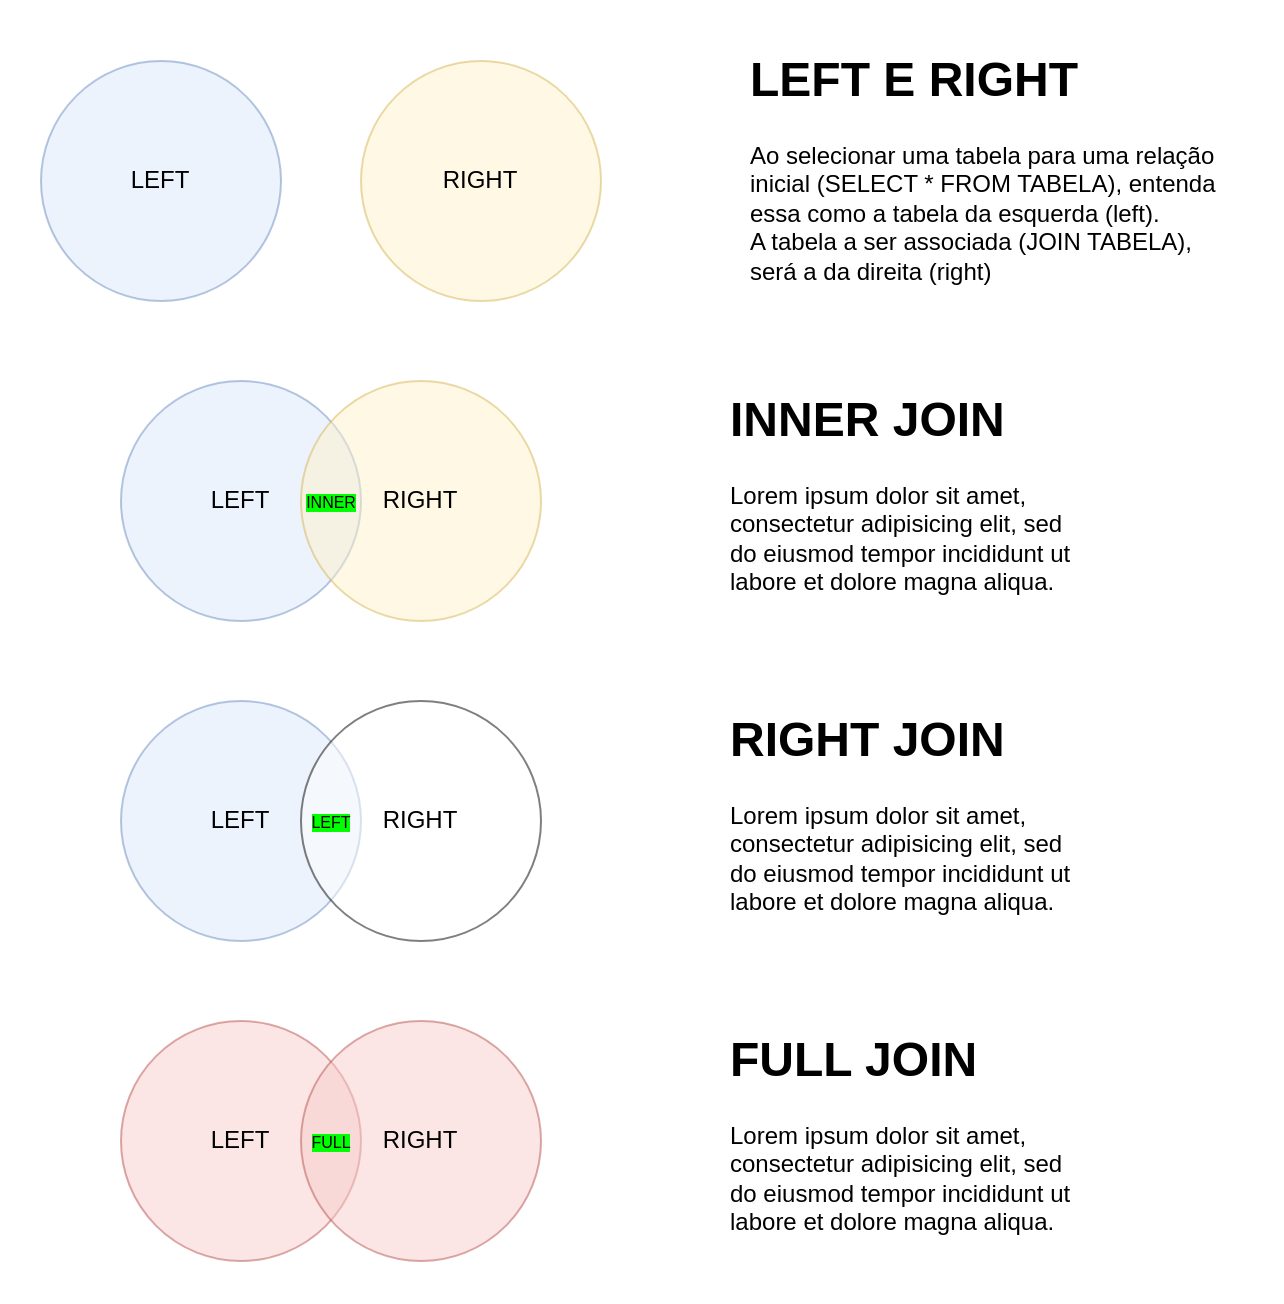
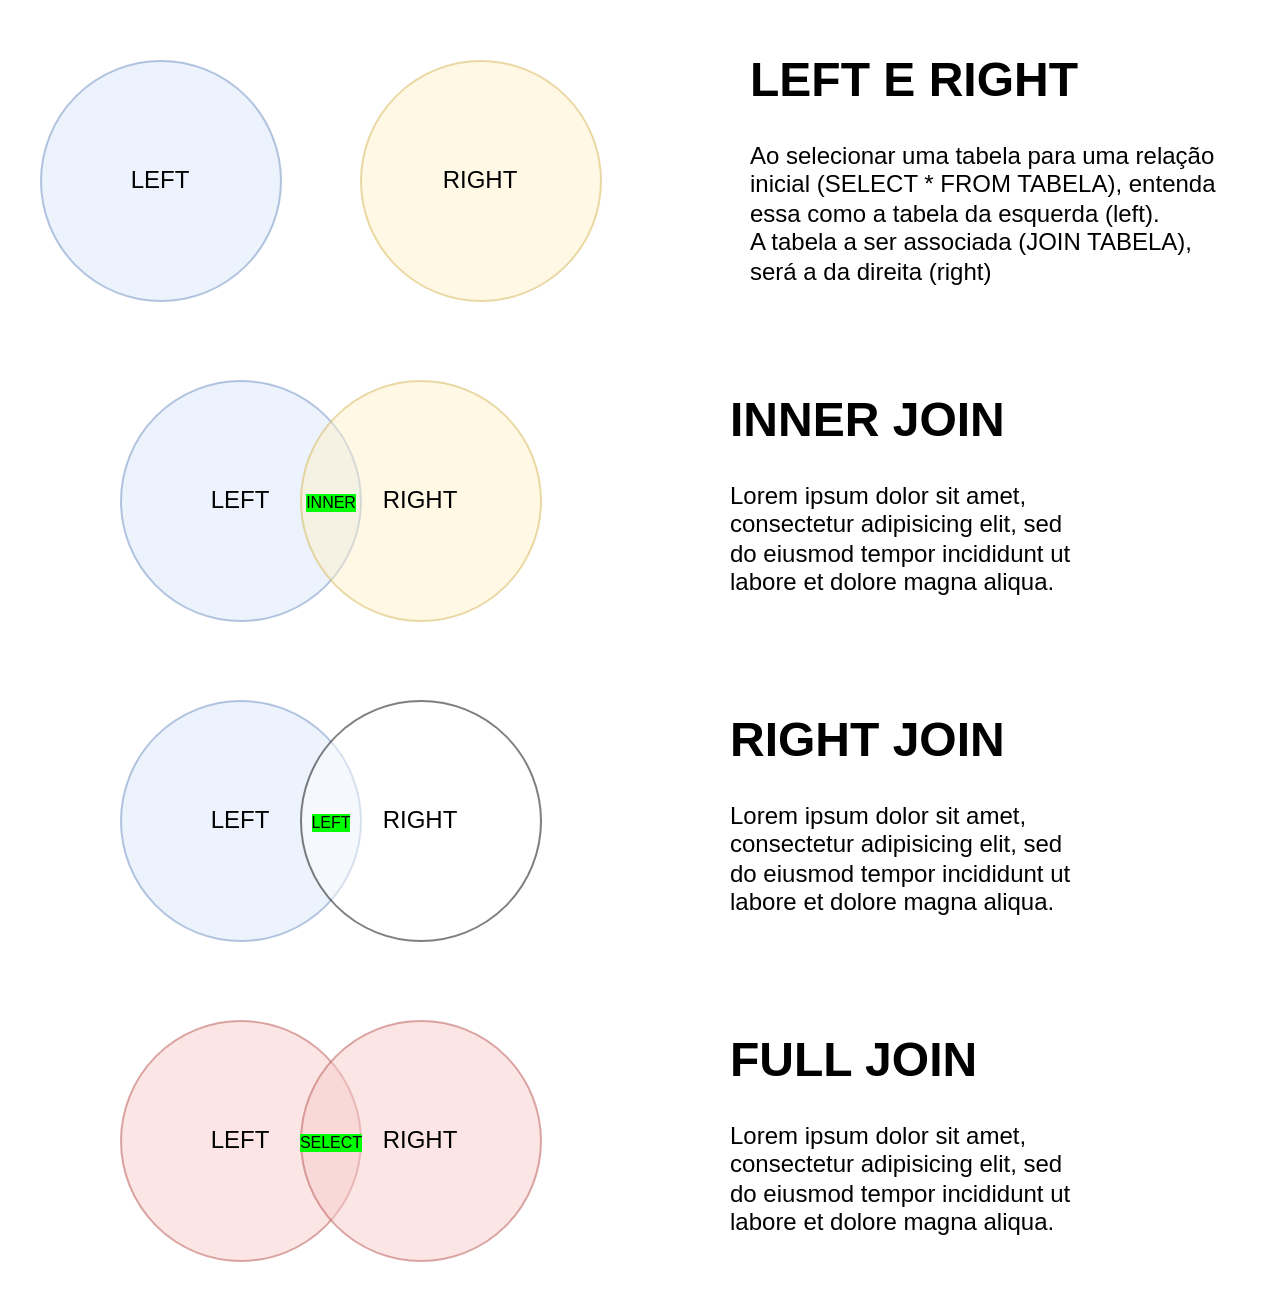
(332, 1141) -> (332, 1141)
